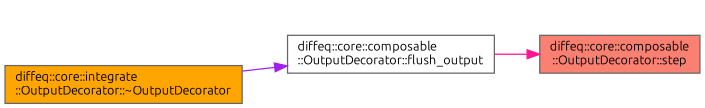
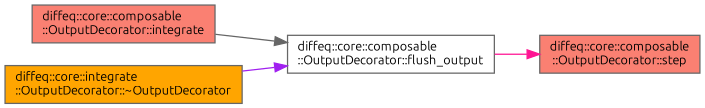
none -> (124, 24)
